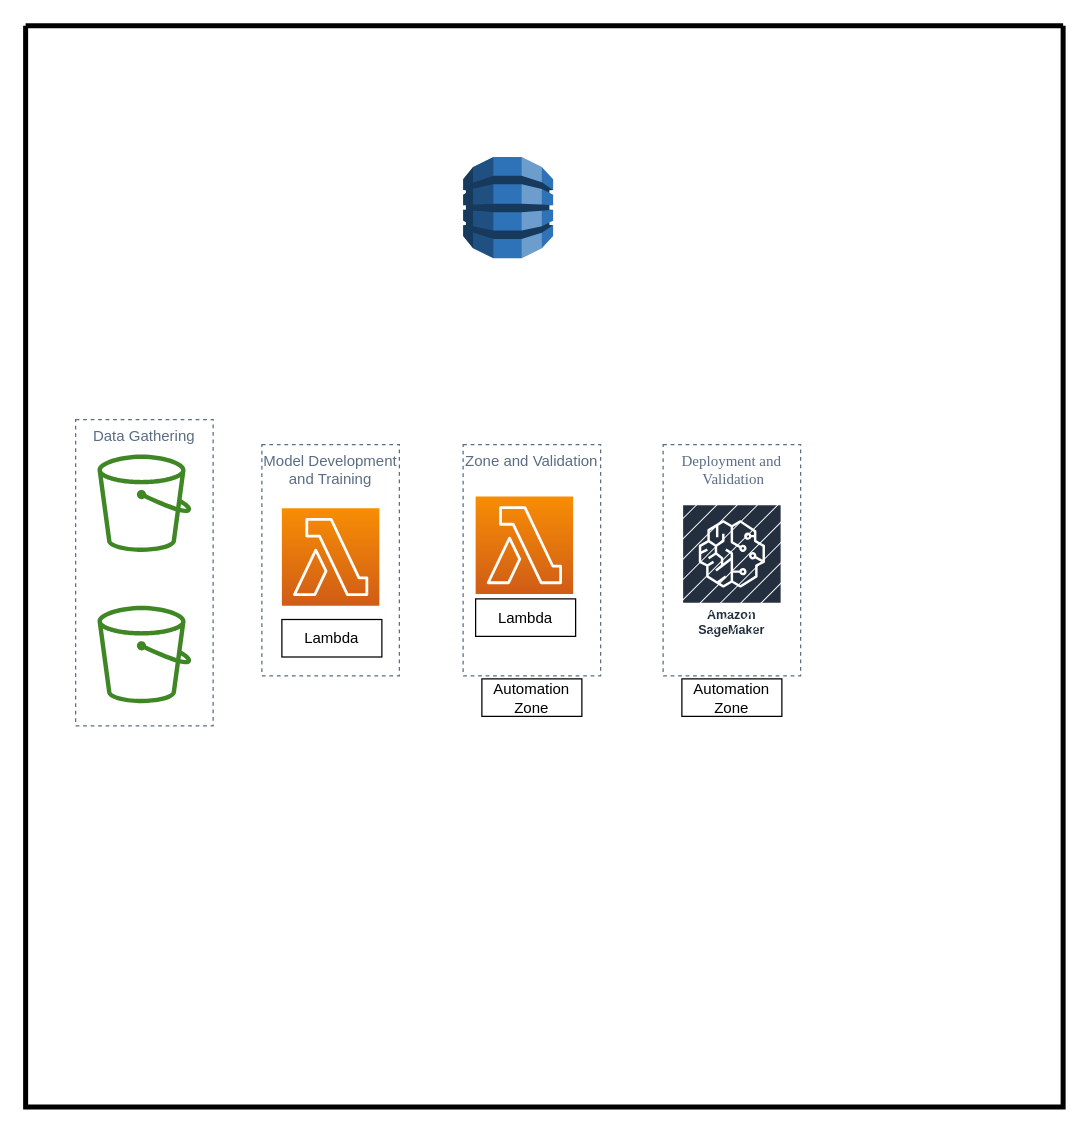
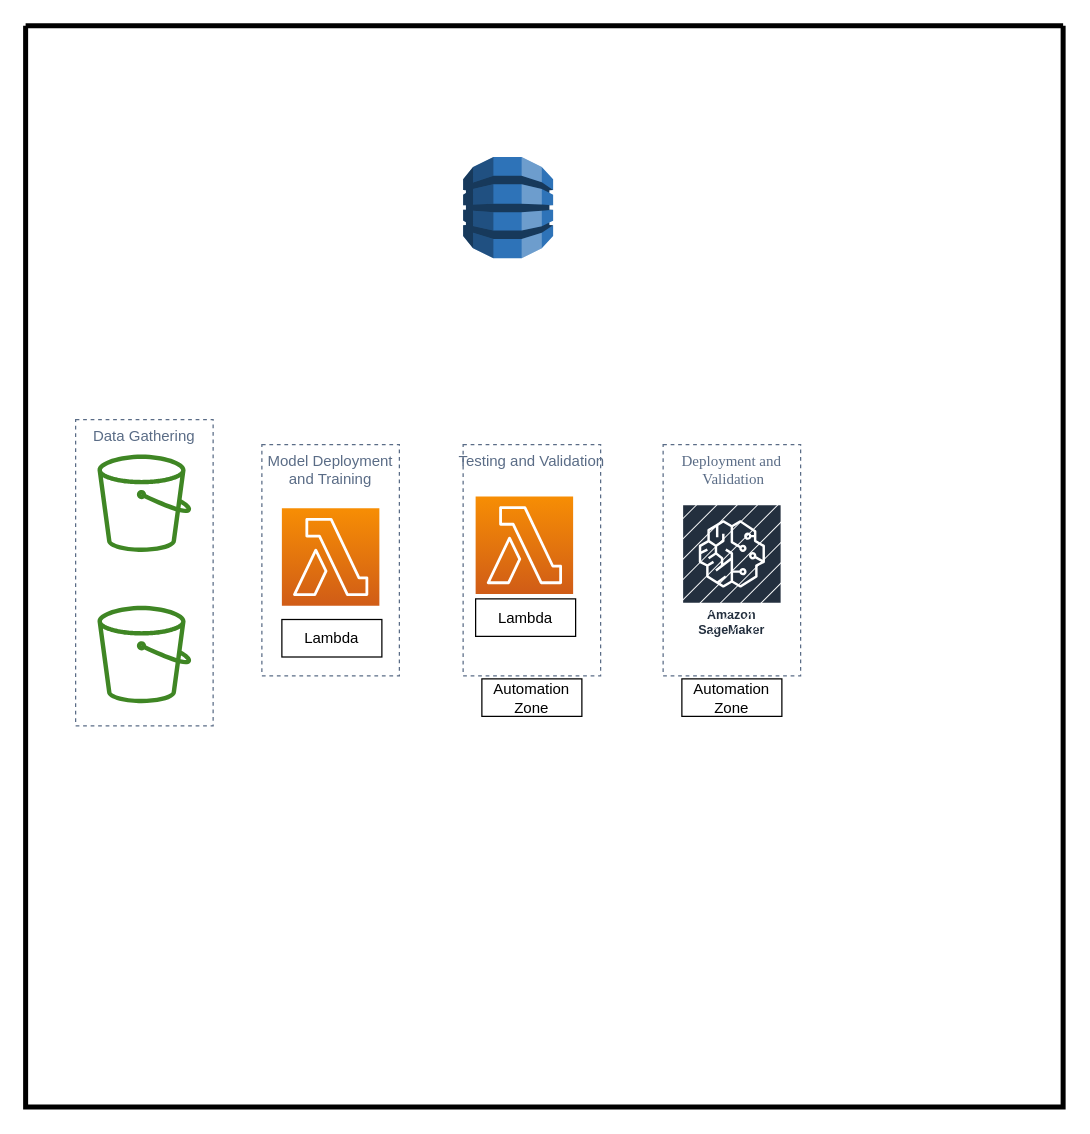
(330, 461) -> (330, 461)
(531, 461) -> (531, 461)
